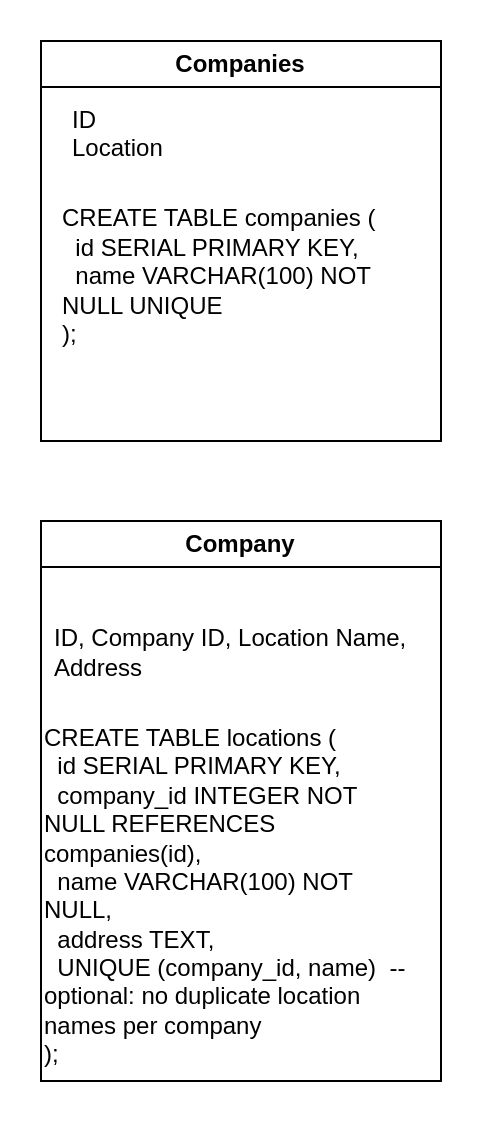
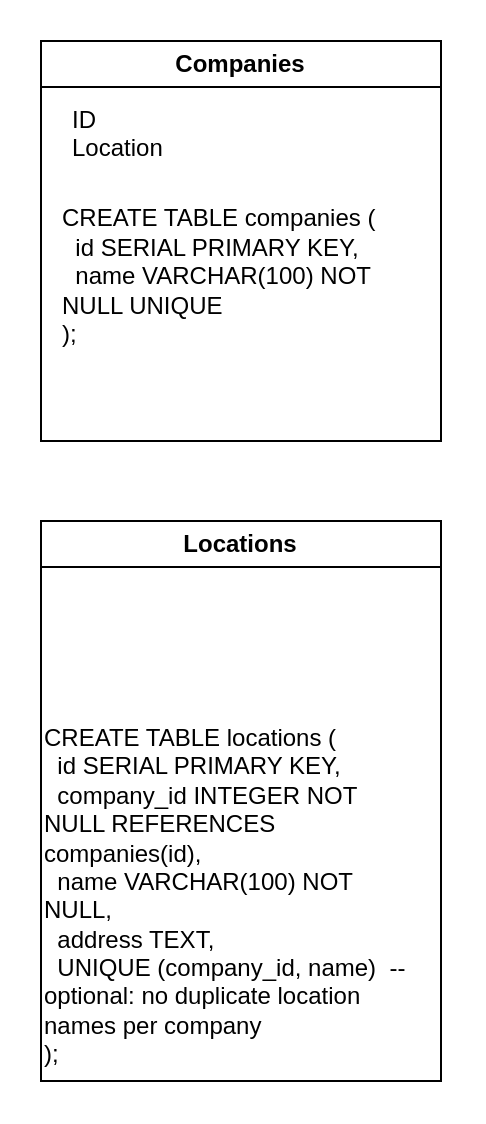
(241, 545) -> (241, 545)
(243, 653) -> none
